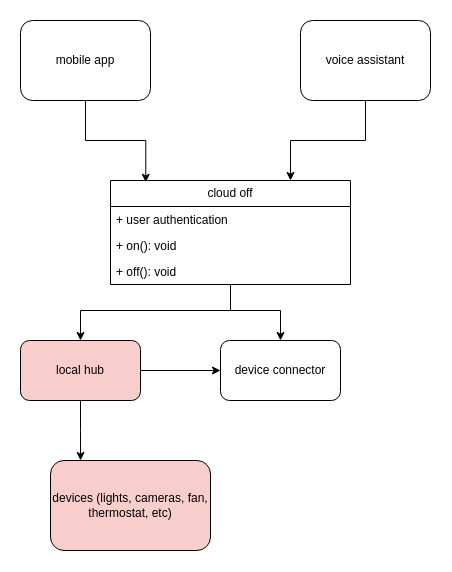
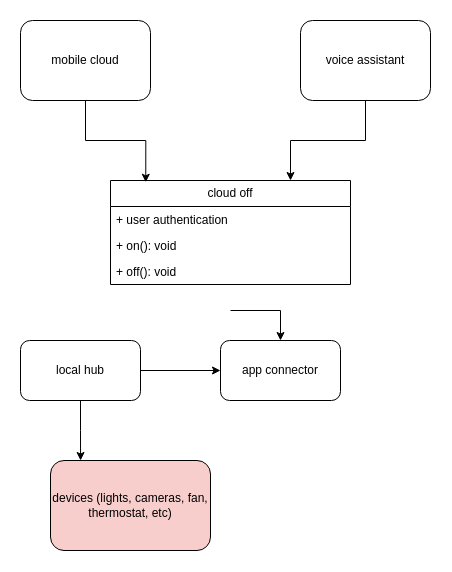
(86, 61) -> (86, 61)
(158, 311) -> none
(81, 371) -> (81, 371)
(281, 371) -> (281, 371)
